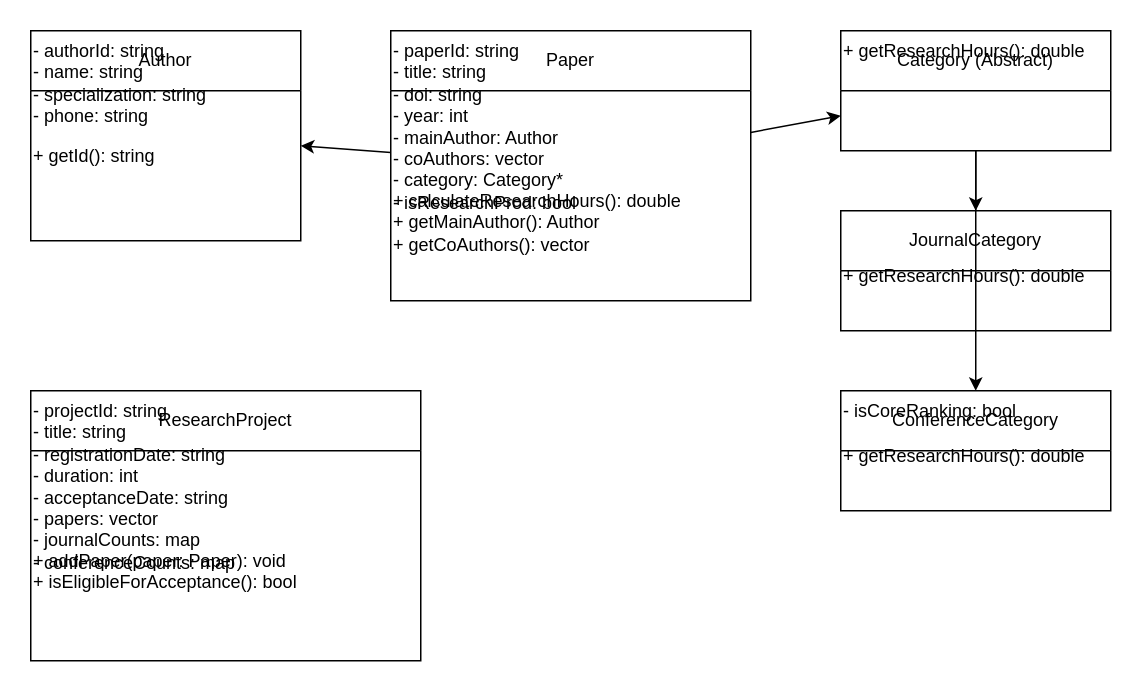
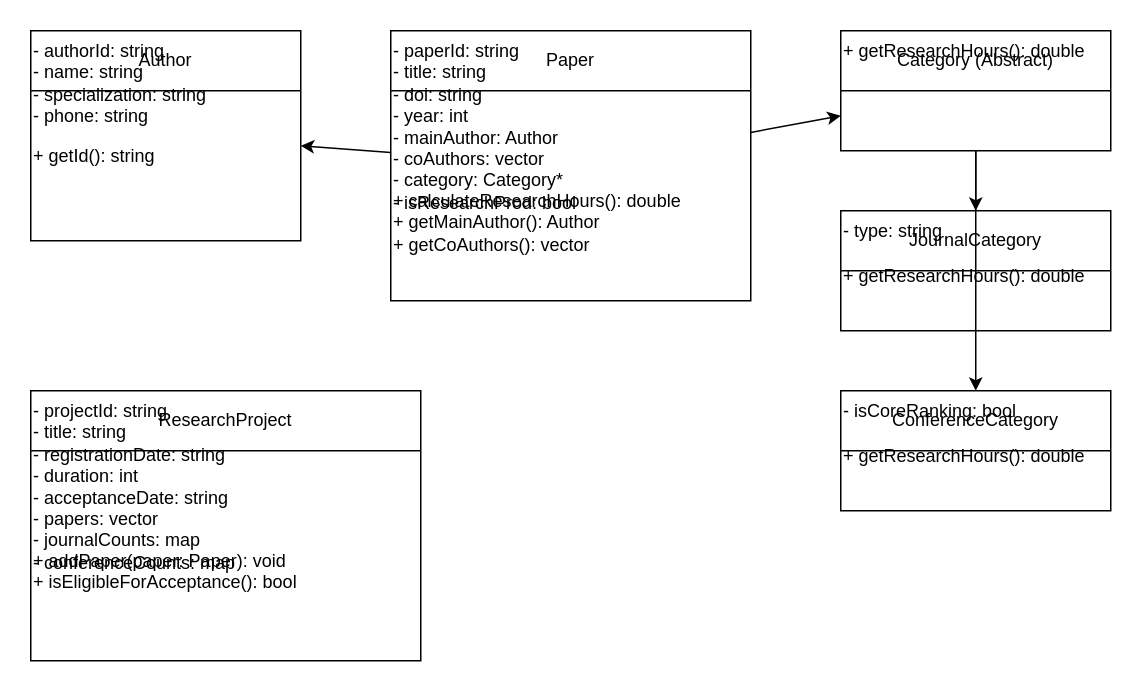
none -> (976, 233)
